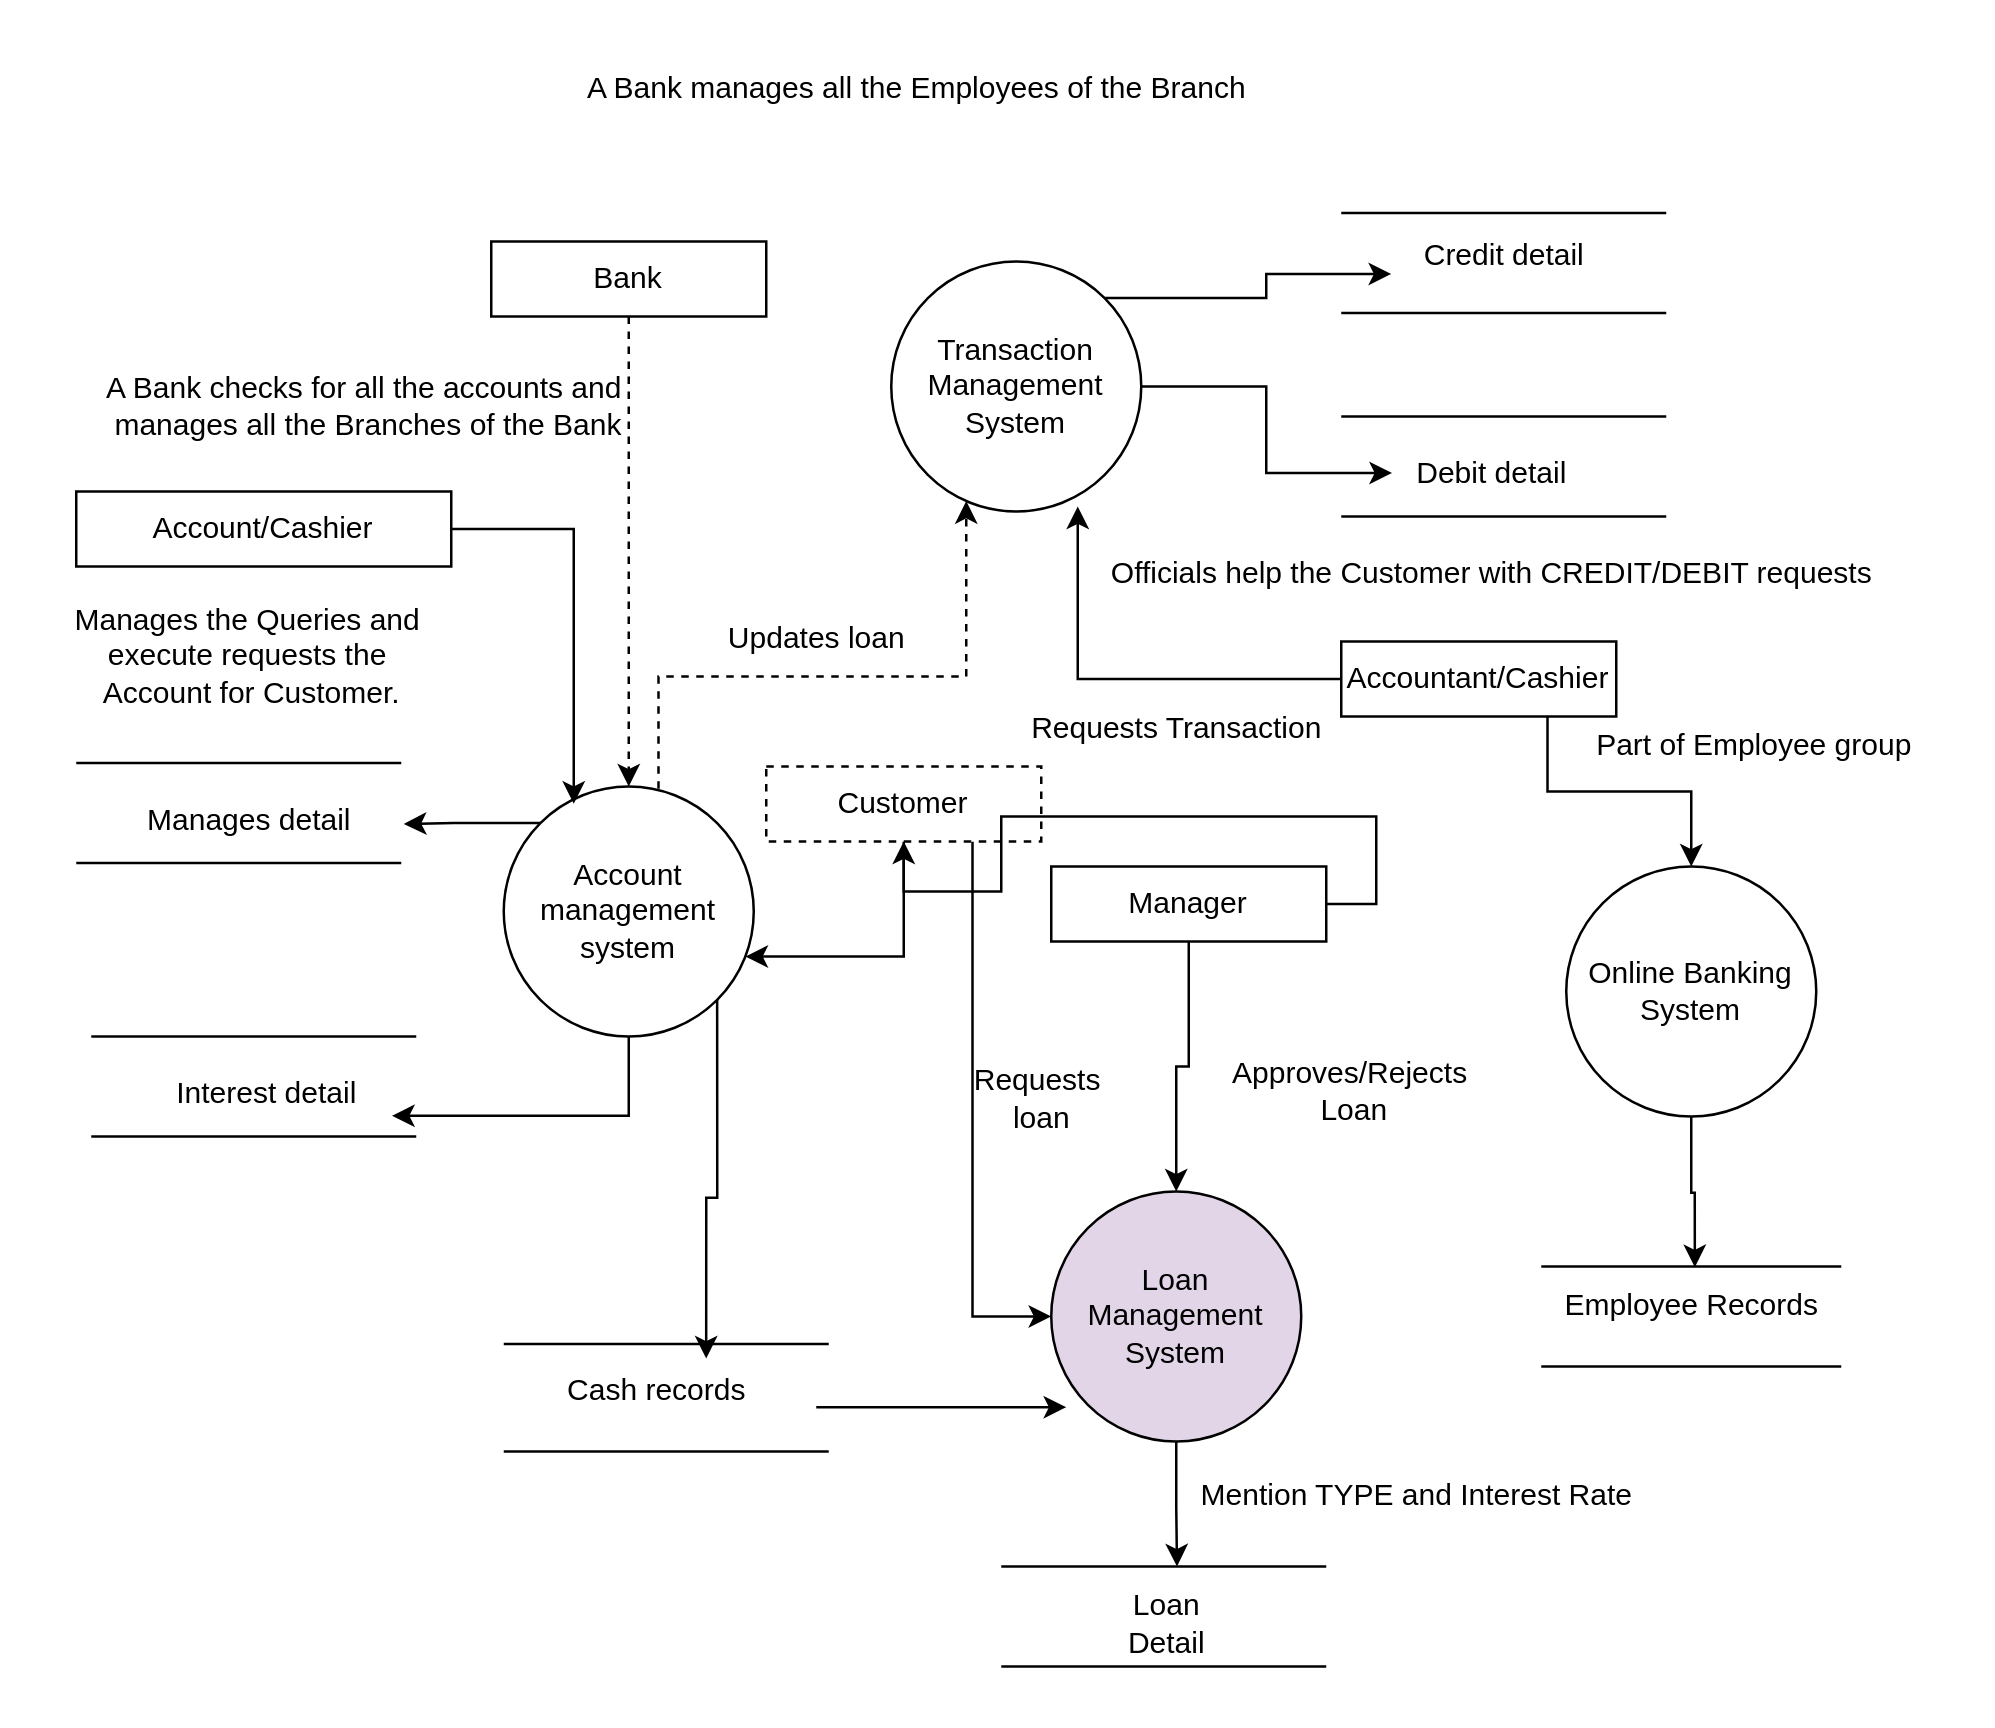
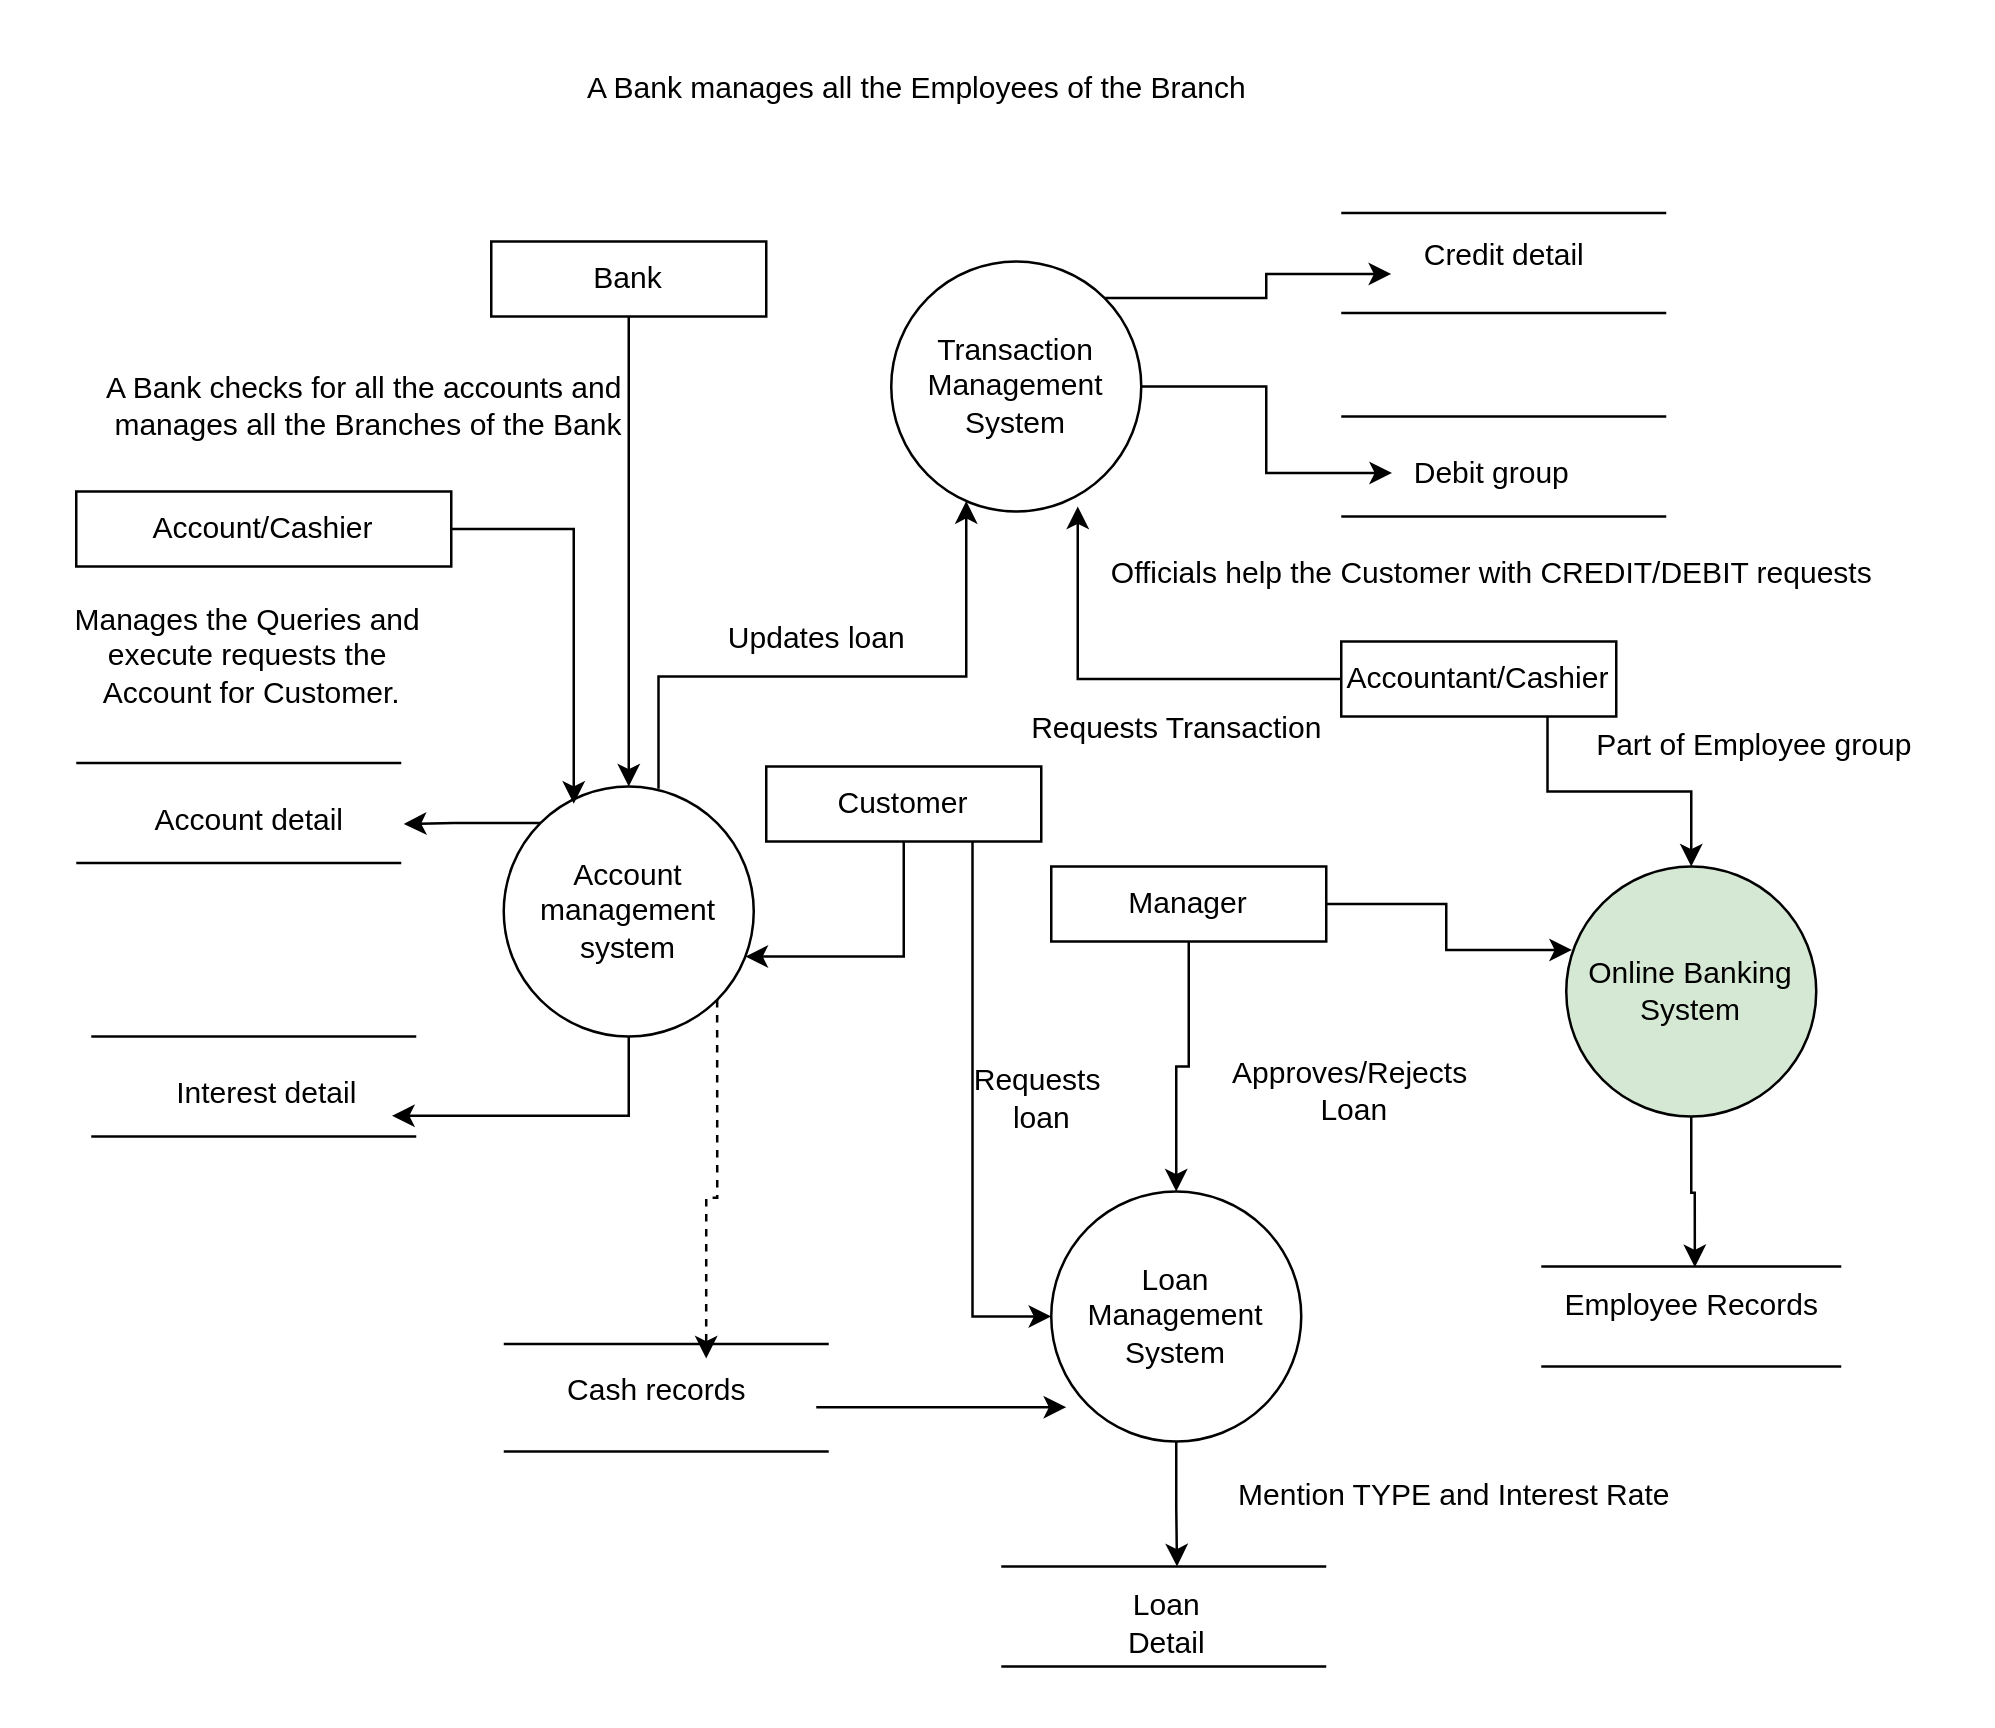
(1493, 474) -> (1493, 474)
(629, 542) -> (629, 542)
(837, 676) -> (837, 676)
(904, 804) -> (904, 804)
(1184, 816) -> (1446, 945)
(250, 821) -> (250, 821)
(1691, 991) -> (1691, 991)
(717, 1175) -> (717, 1175)
(1176, 1316) -> (1176, 1316)
(1416, 1496) -> (1454, 1496)
